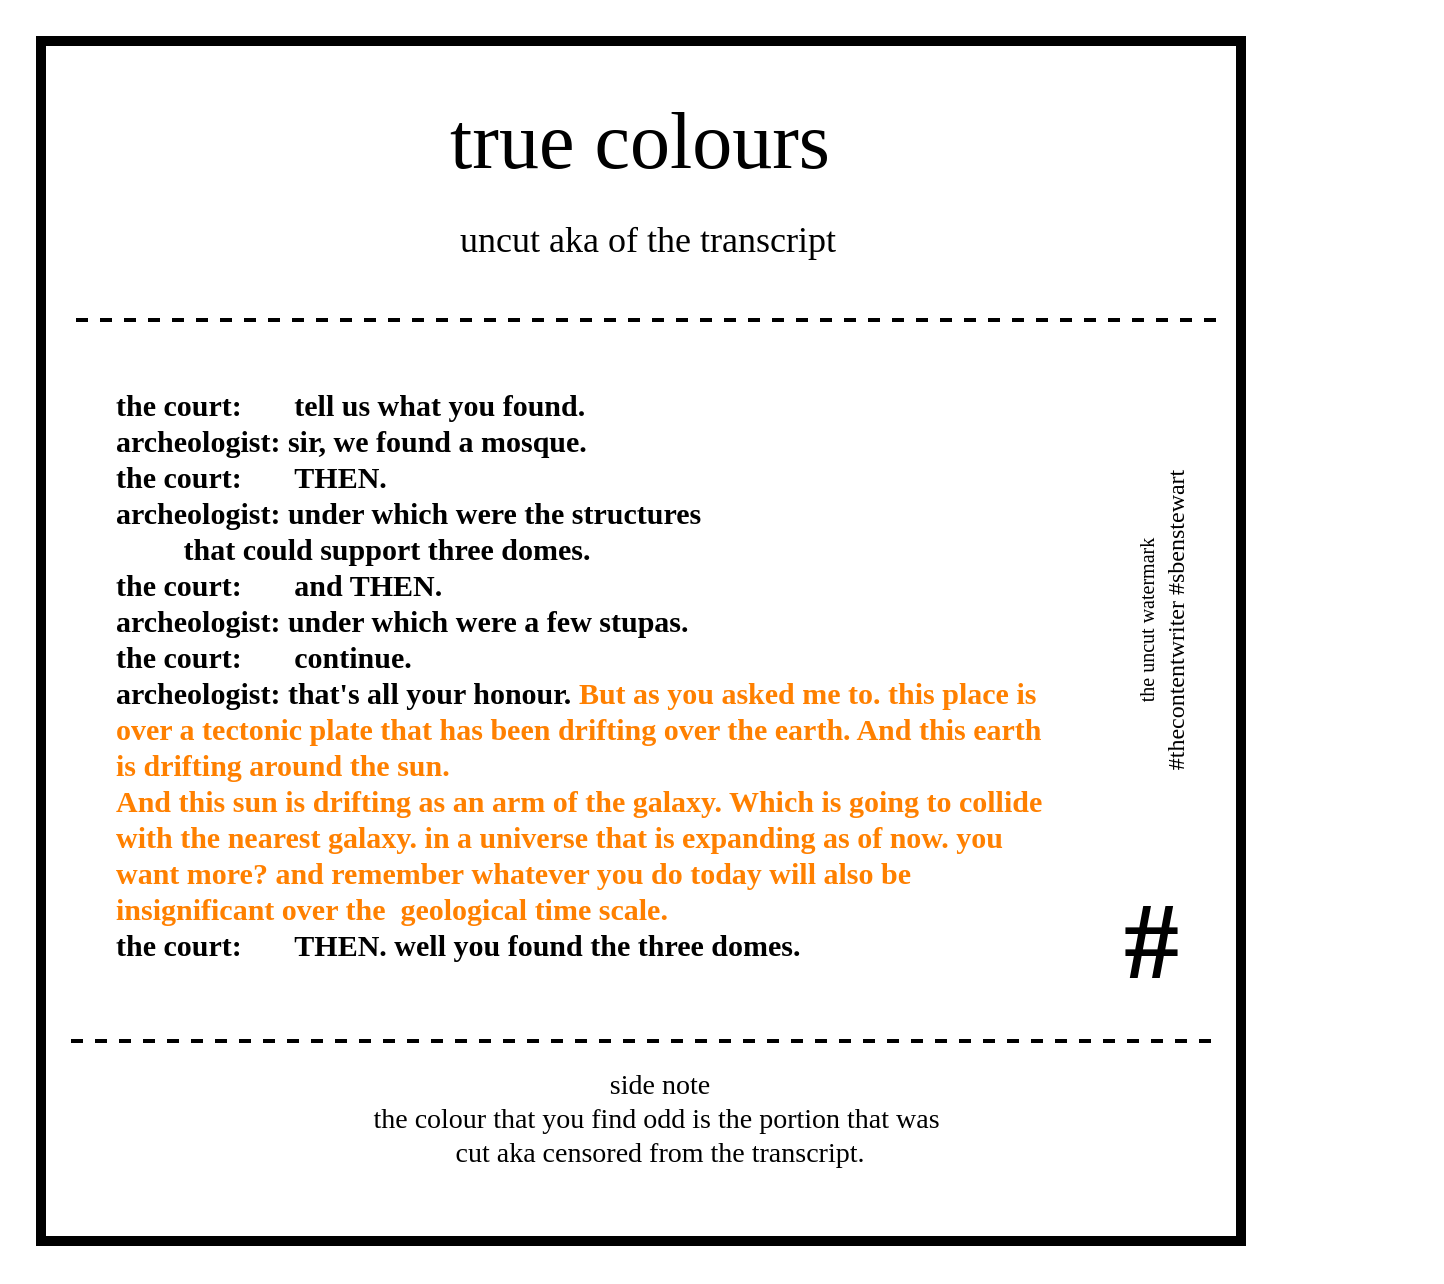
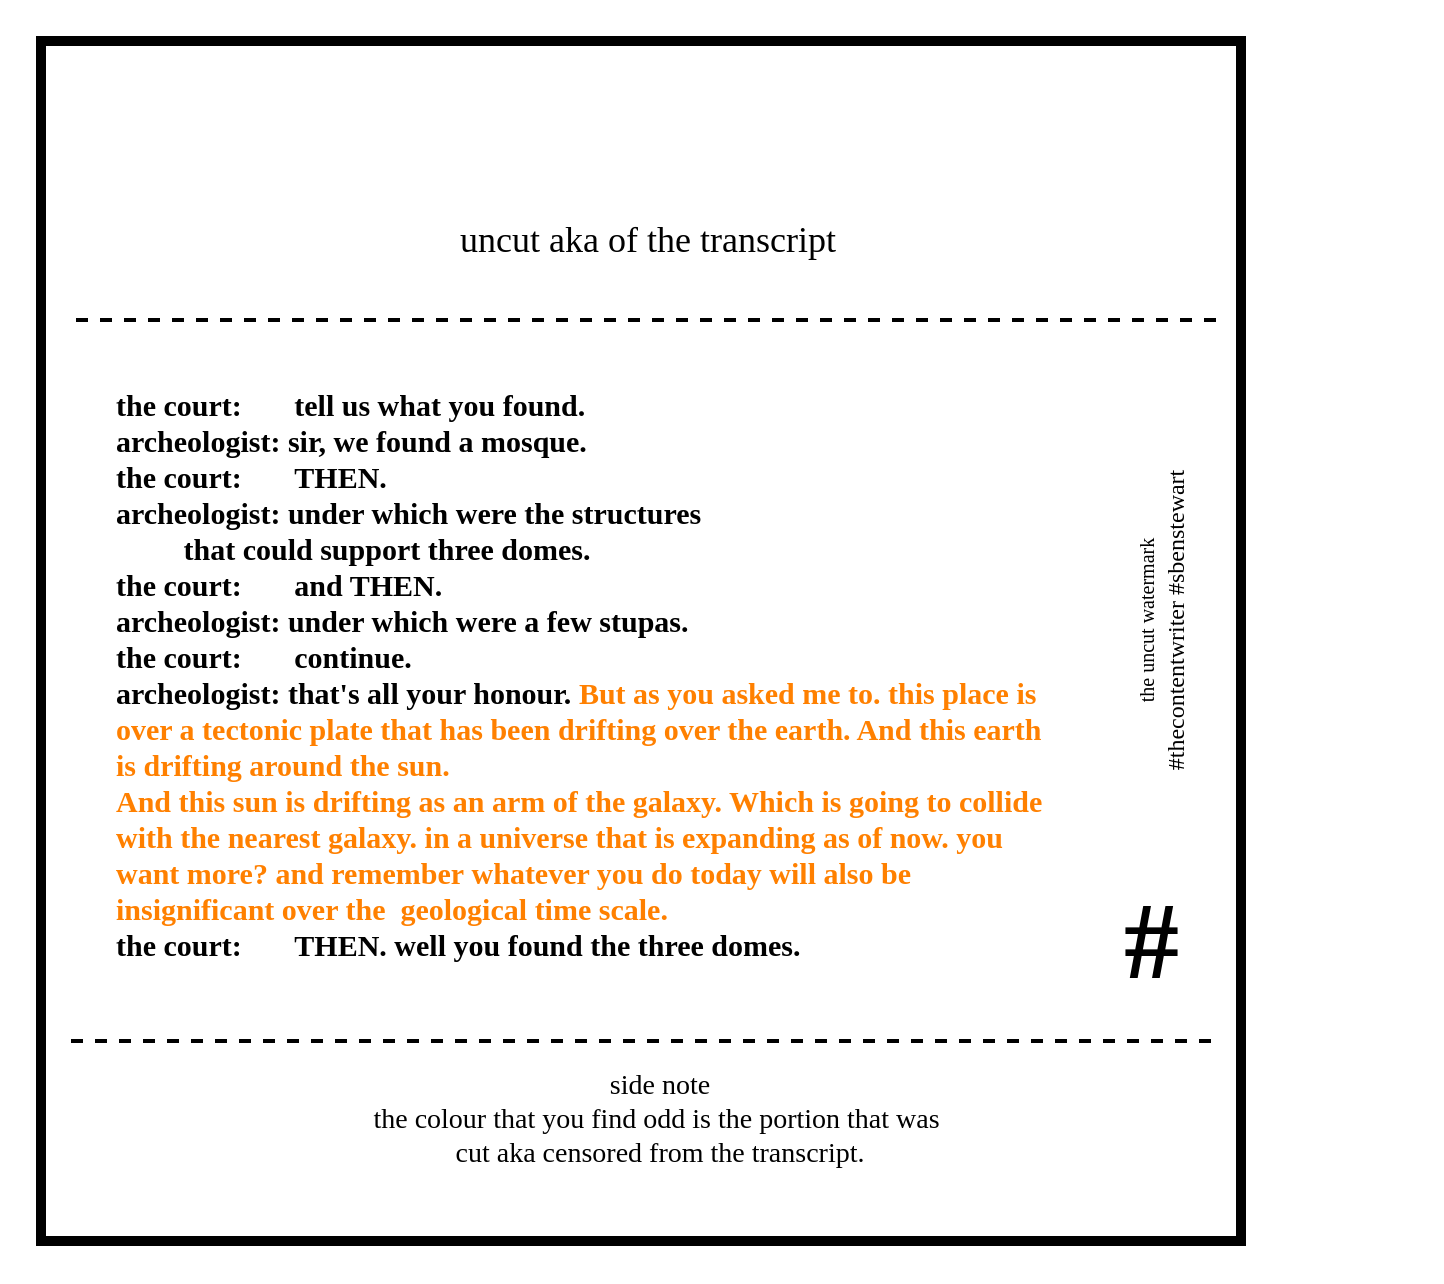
(641, 141) -> none
